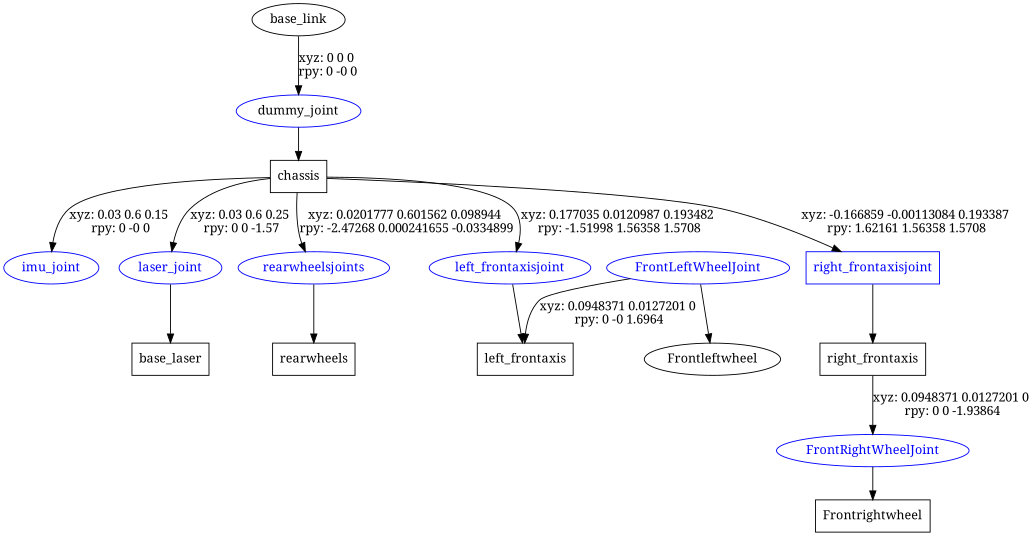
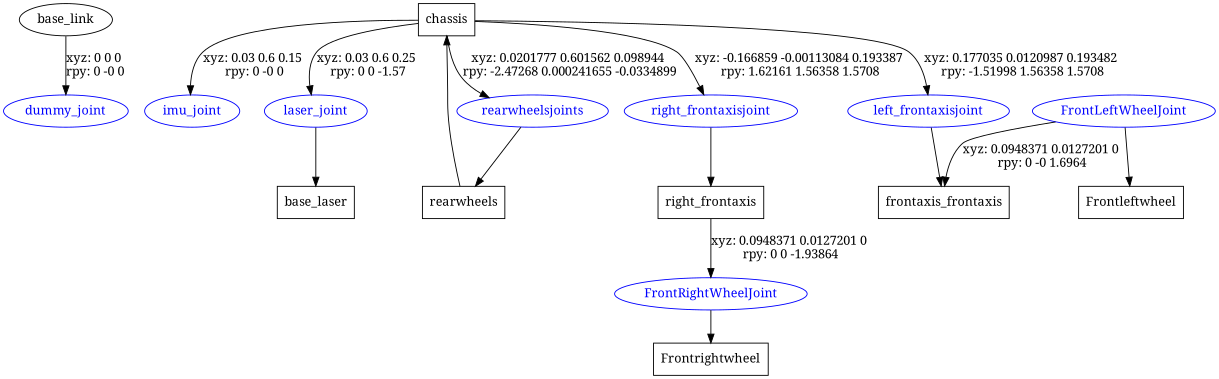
(299, 111) -> (66, 111)
(299, 139) -> (448, 116)
(873, 268) -> (711, 111)
(525, 359) -> (944, 202)
(712, 359) -> (1131, 202)
